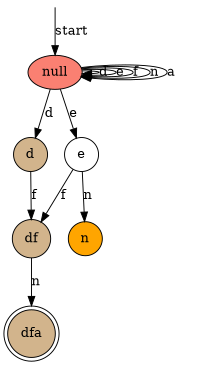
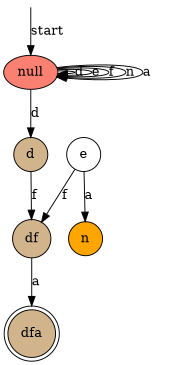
(67, 109) -> none
(88, 196) -> (89, 196)
(36, 282) -> (36, 282)
